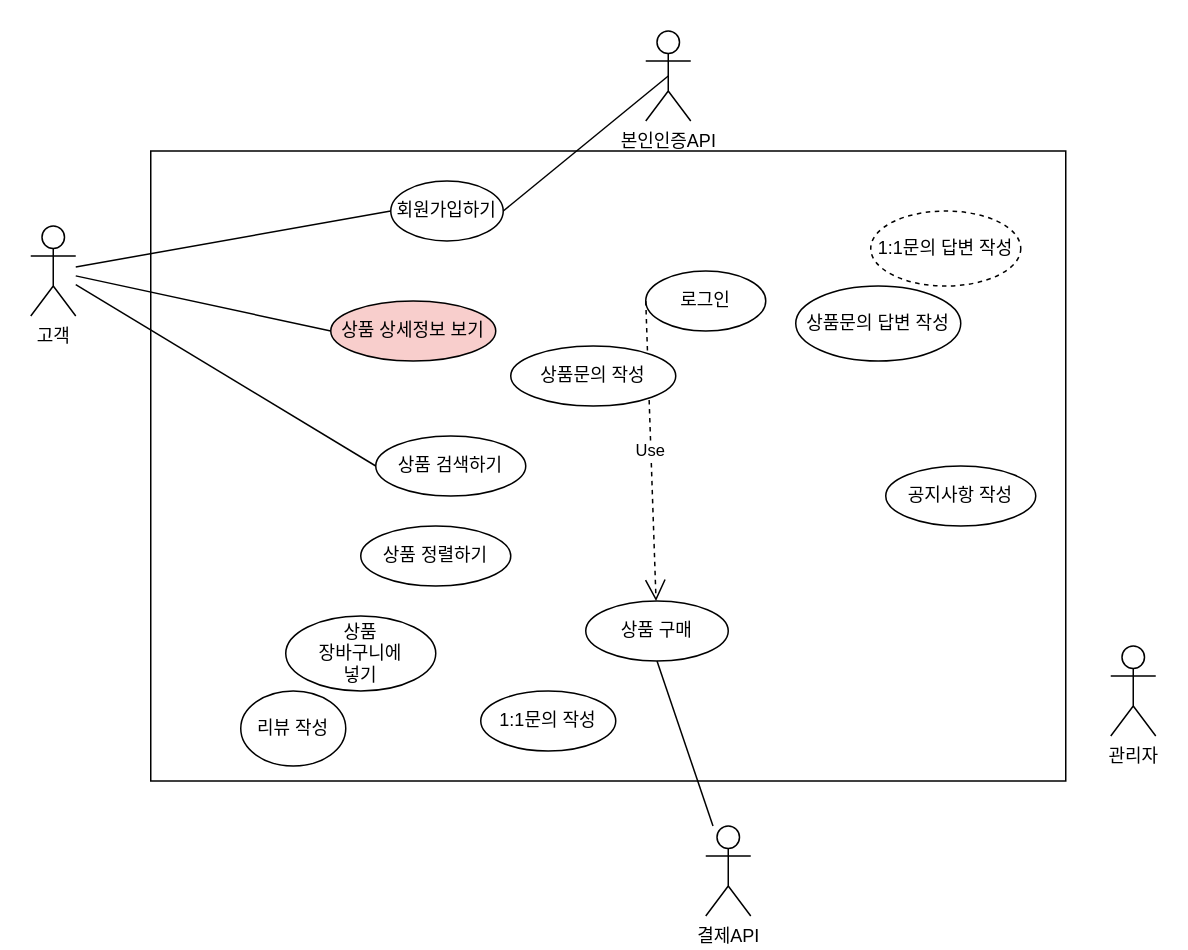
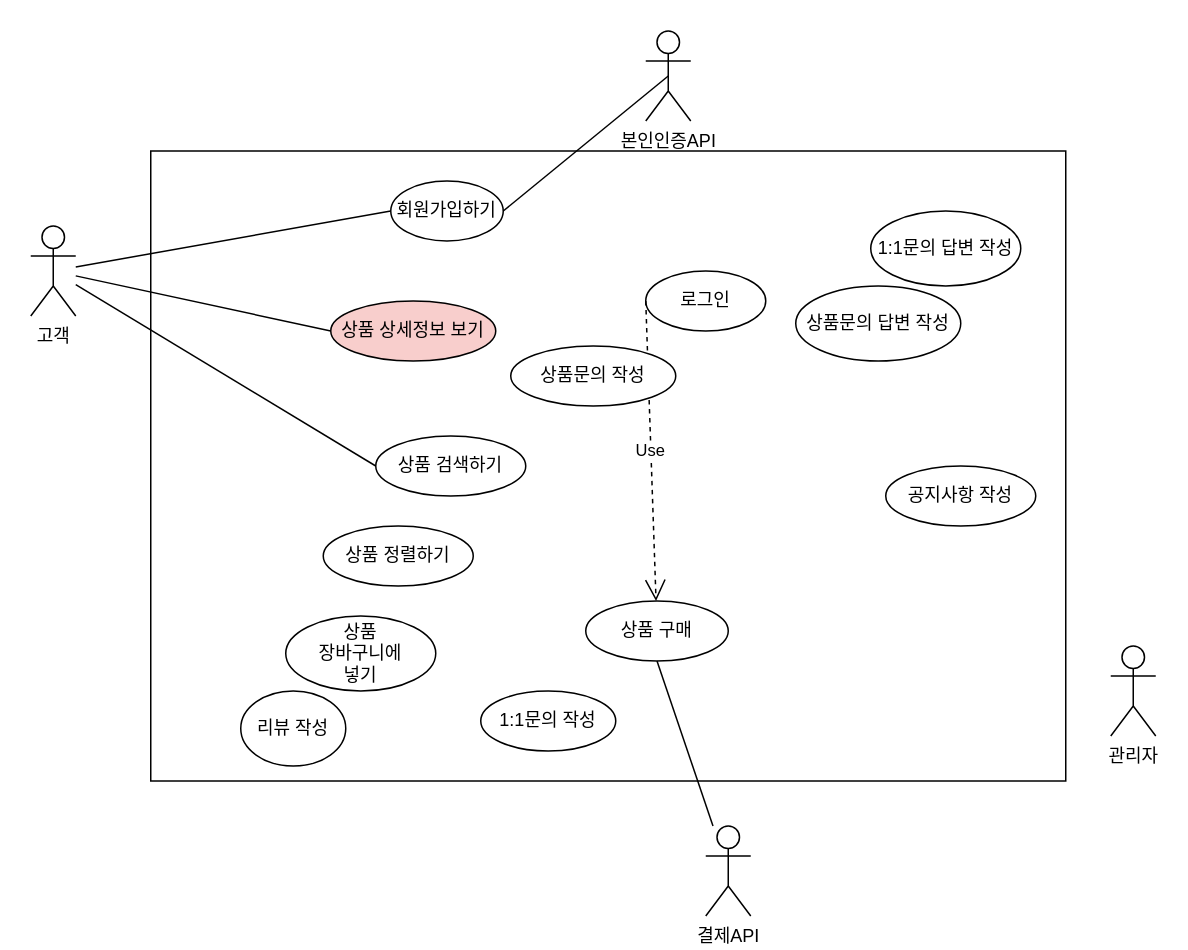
(946, 248) -> (946, 248)
(436, 556) -> (398, 556)
